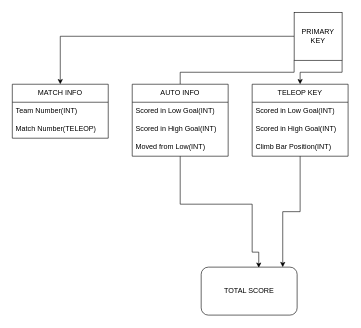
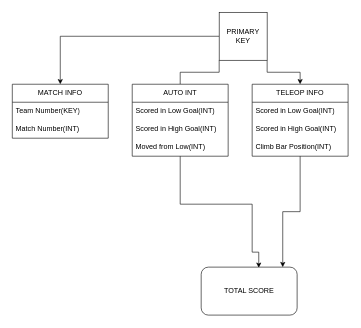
(318, 36) -> (243, 36)
(180, 93) -> (180, 93)
(300, 93) -> (300, 93)
(47, 111) -> (47, 111)
(55, 129) -> (49, 129)
